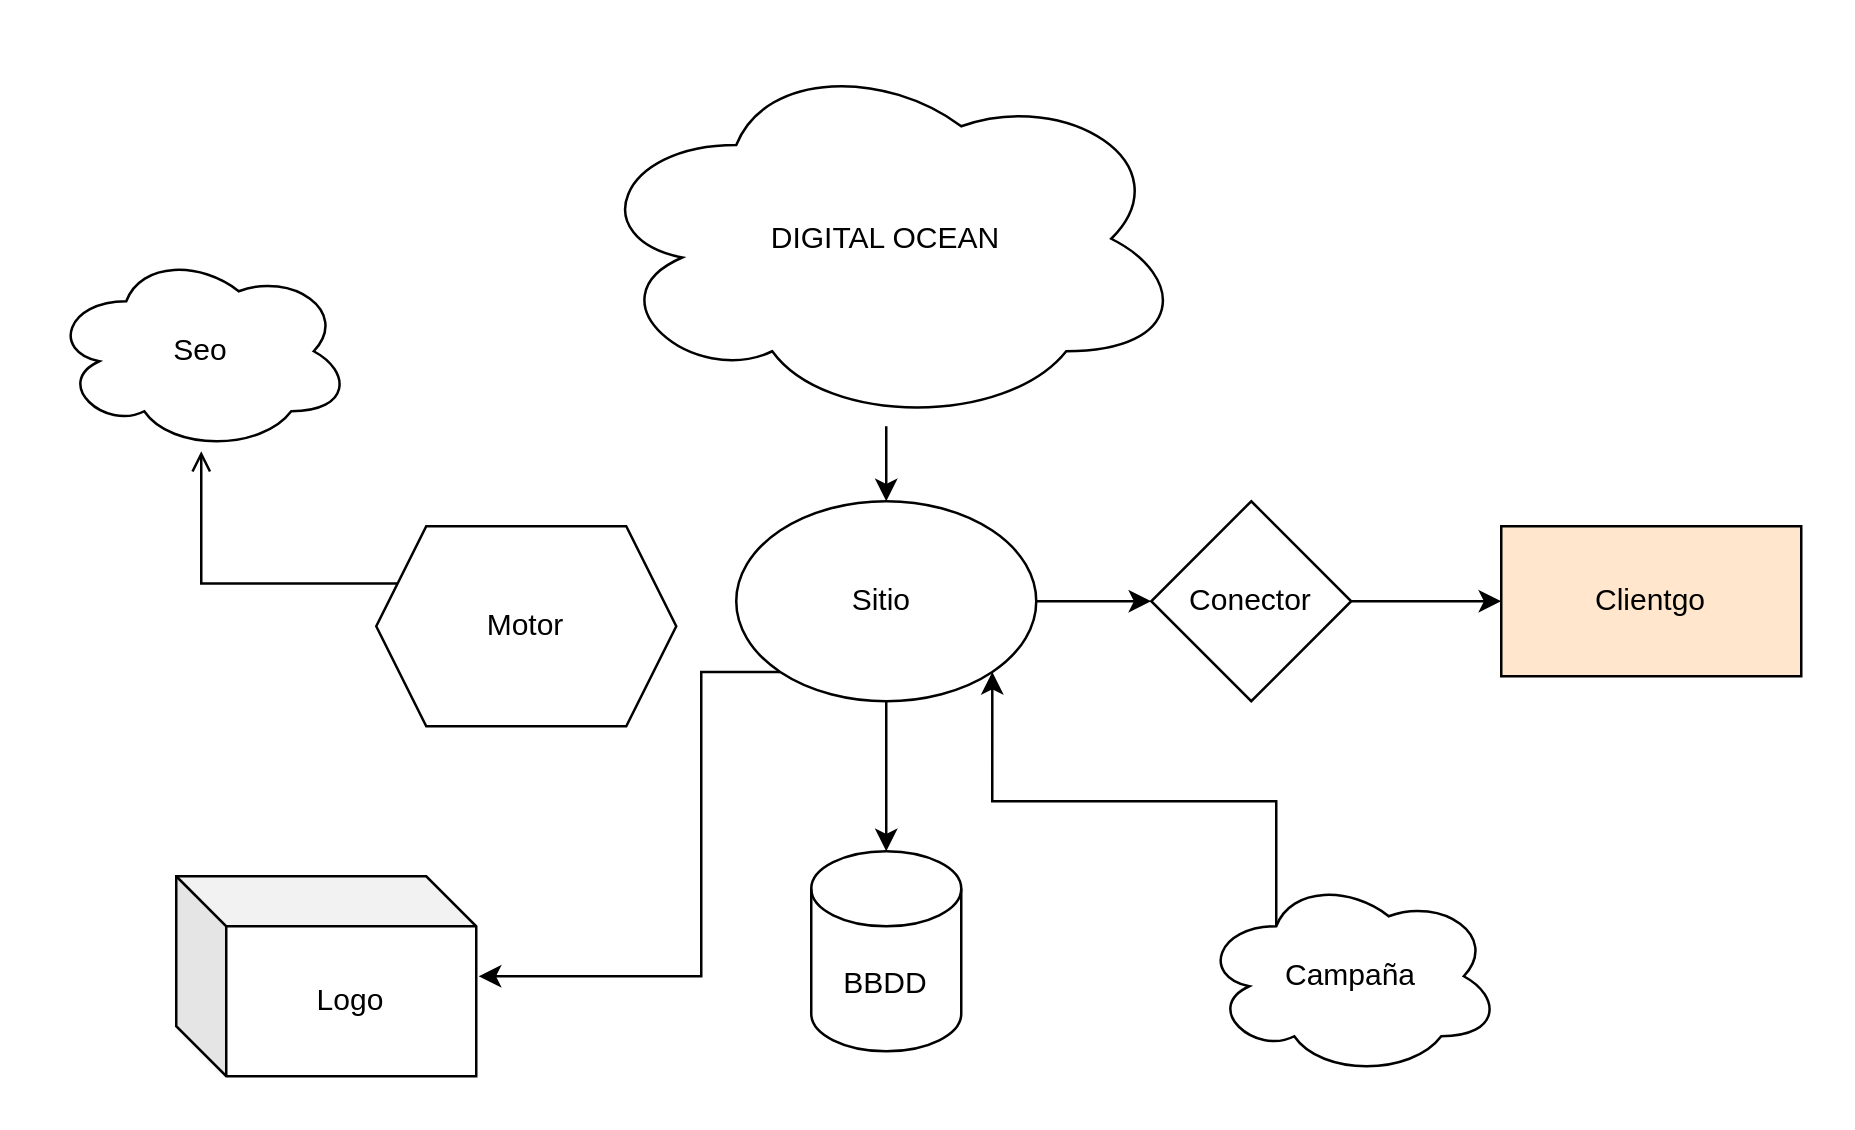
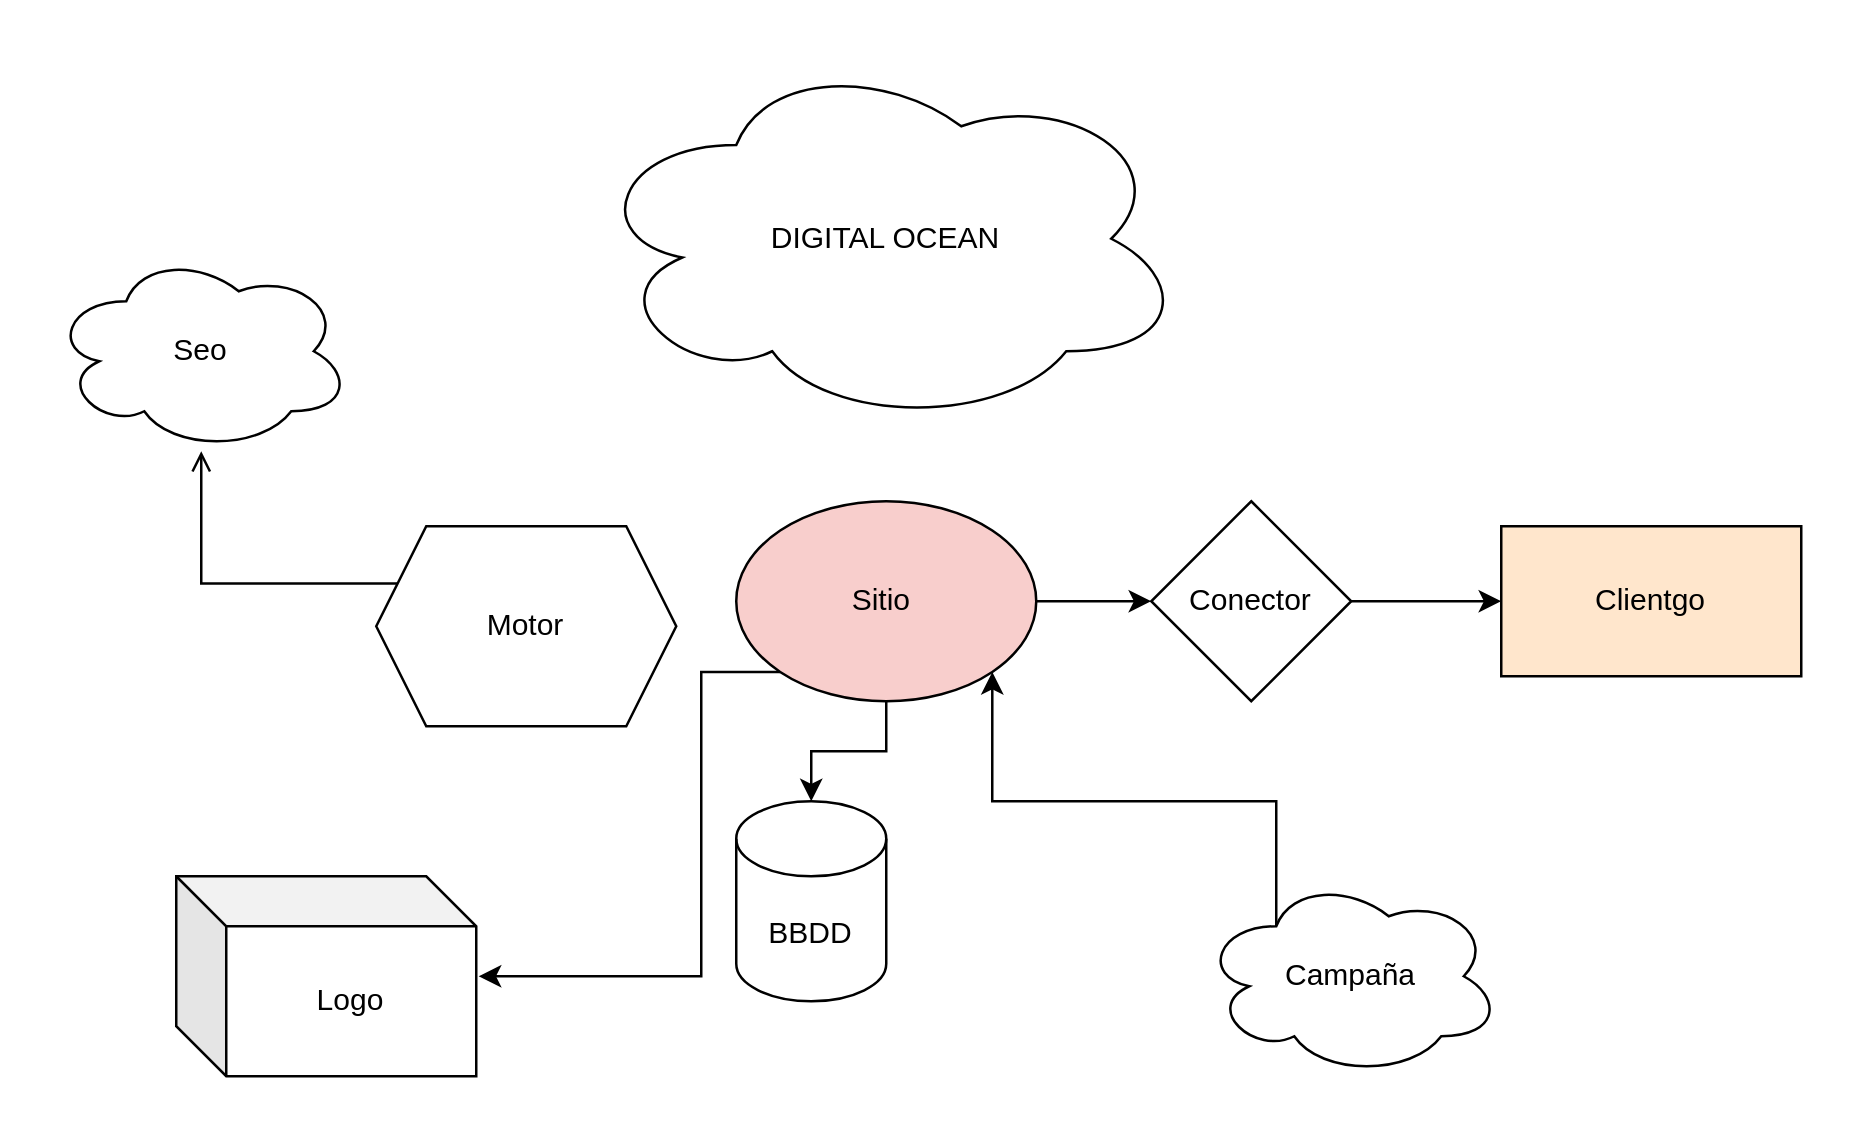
(886, 472) -> none
(886, 601) -> (886, 601)
(886, 951) -> (811, 901)
